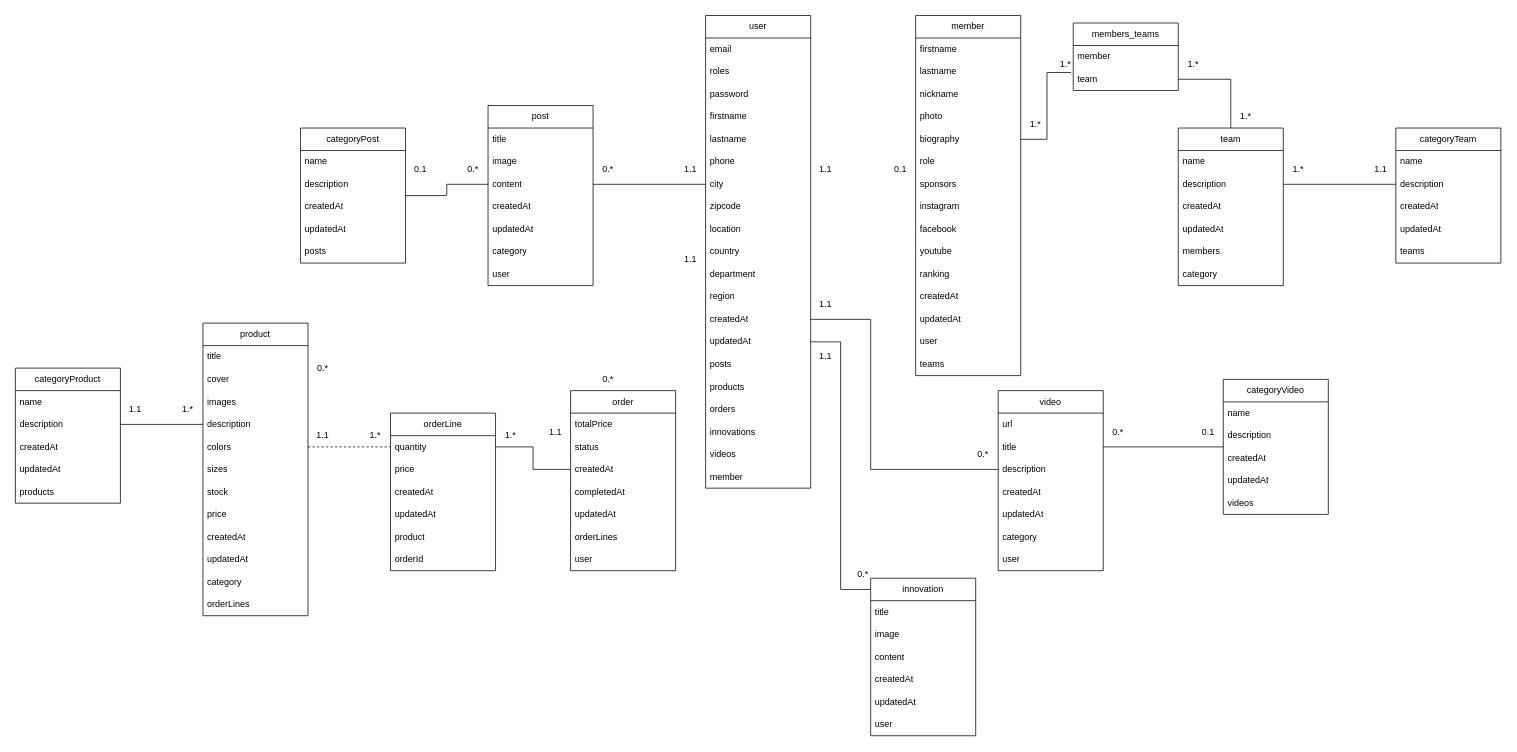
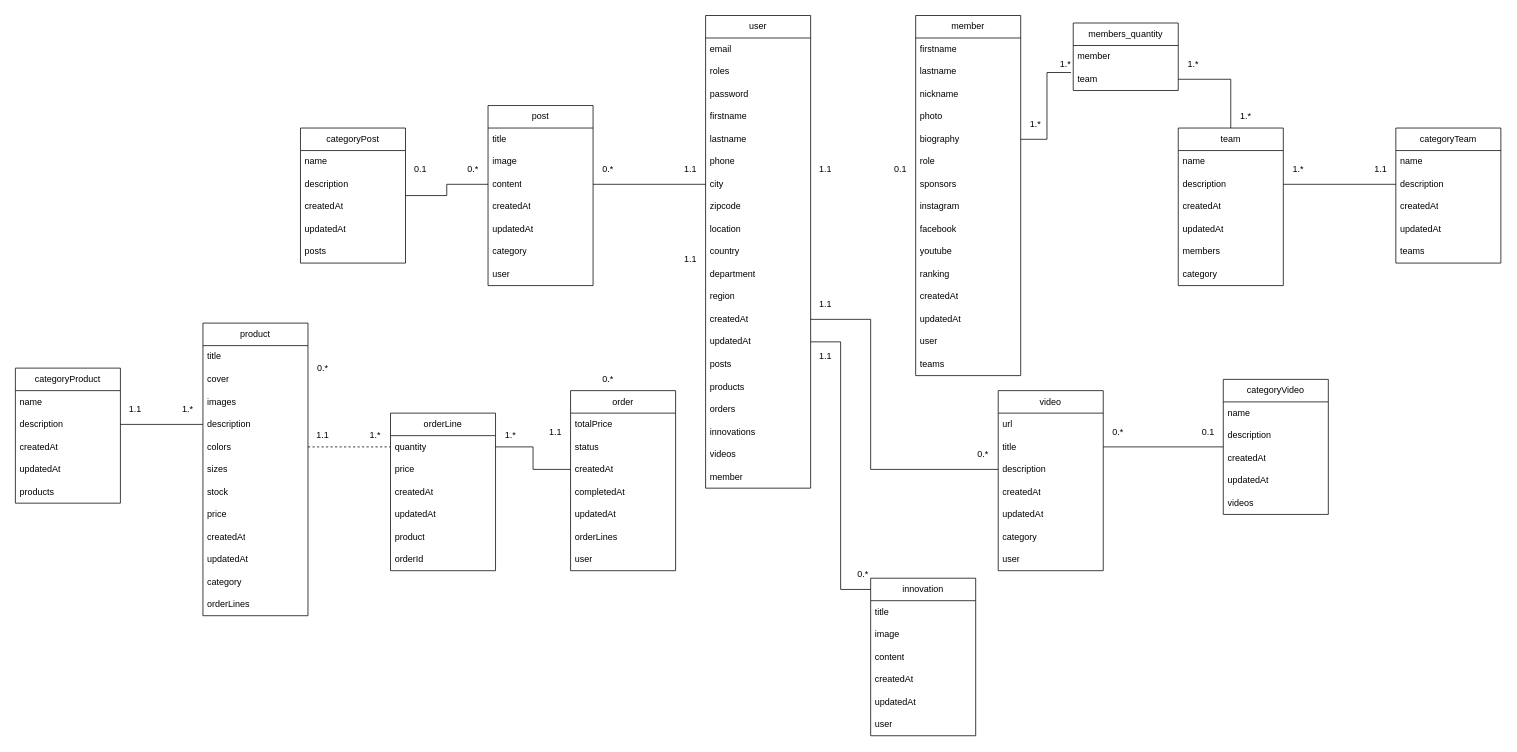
(1125, 34) -> (1125, 34)
